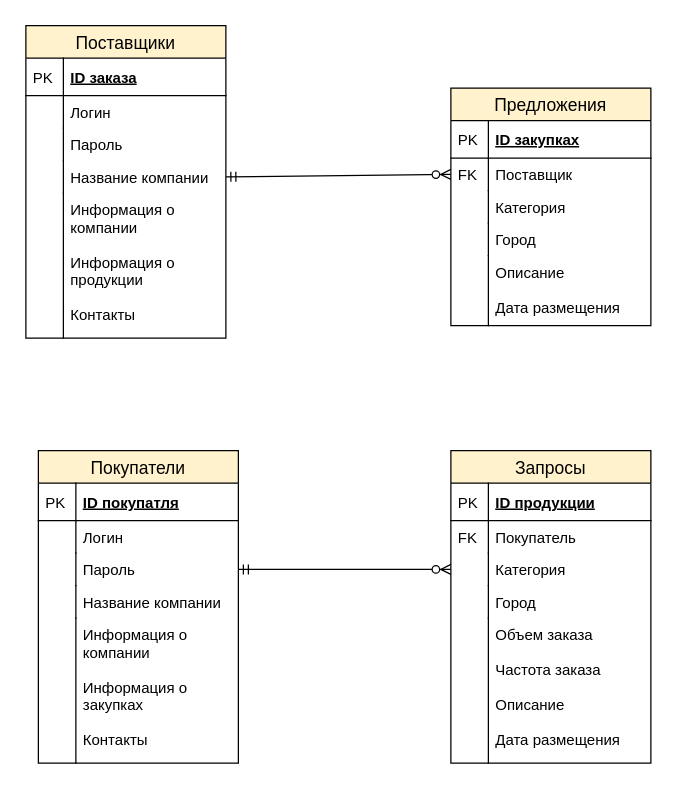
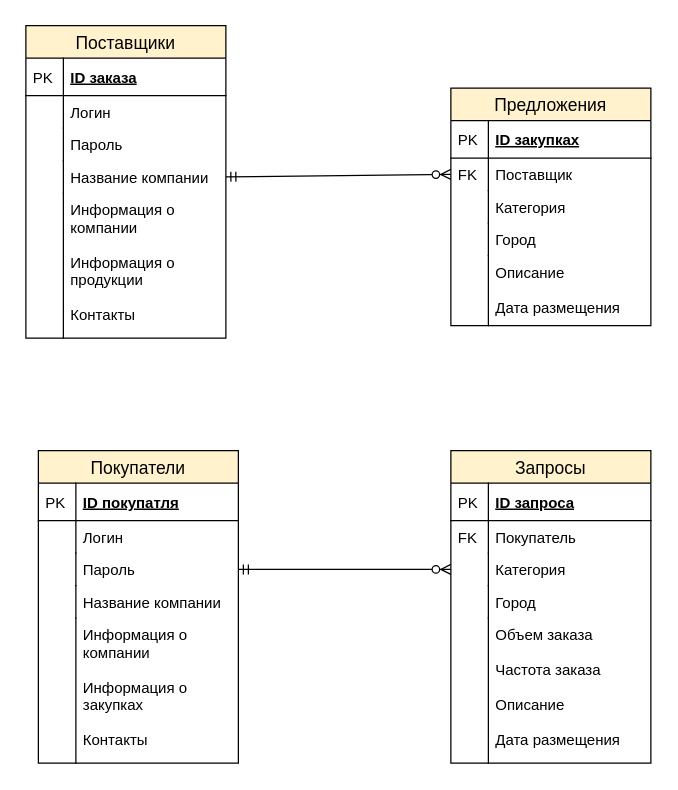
(543, 503) -> (535, 503)
